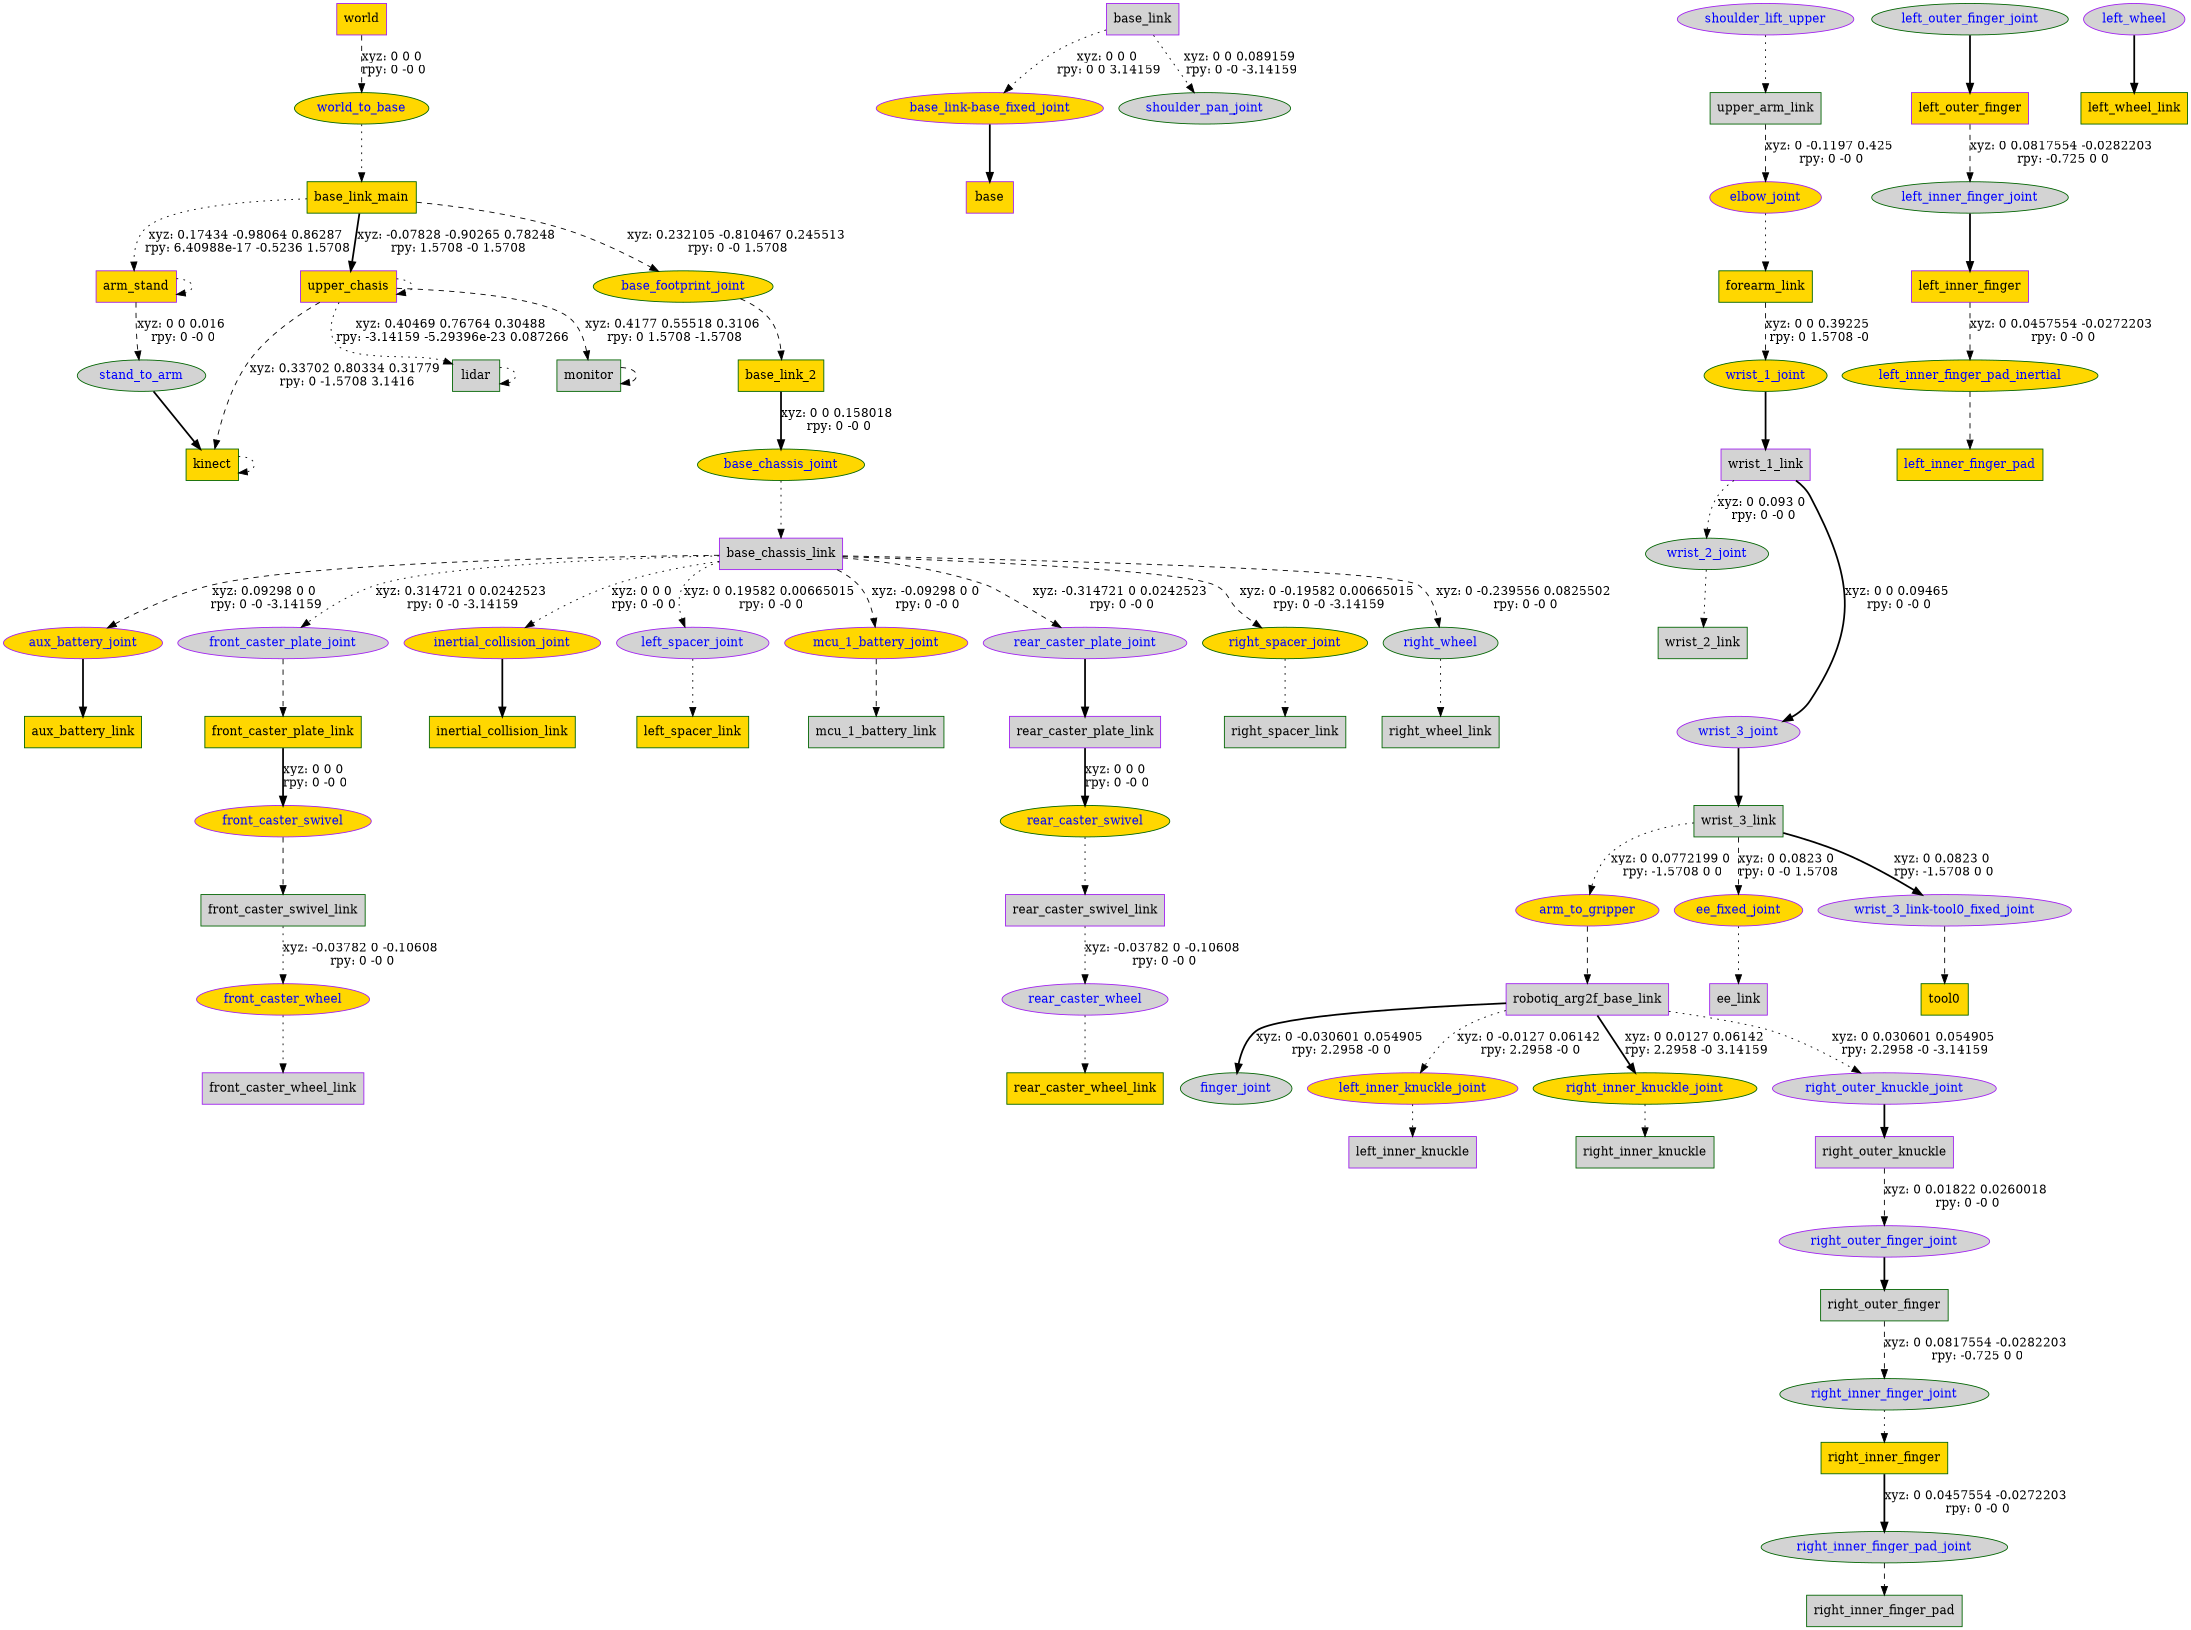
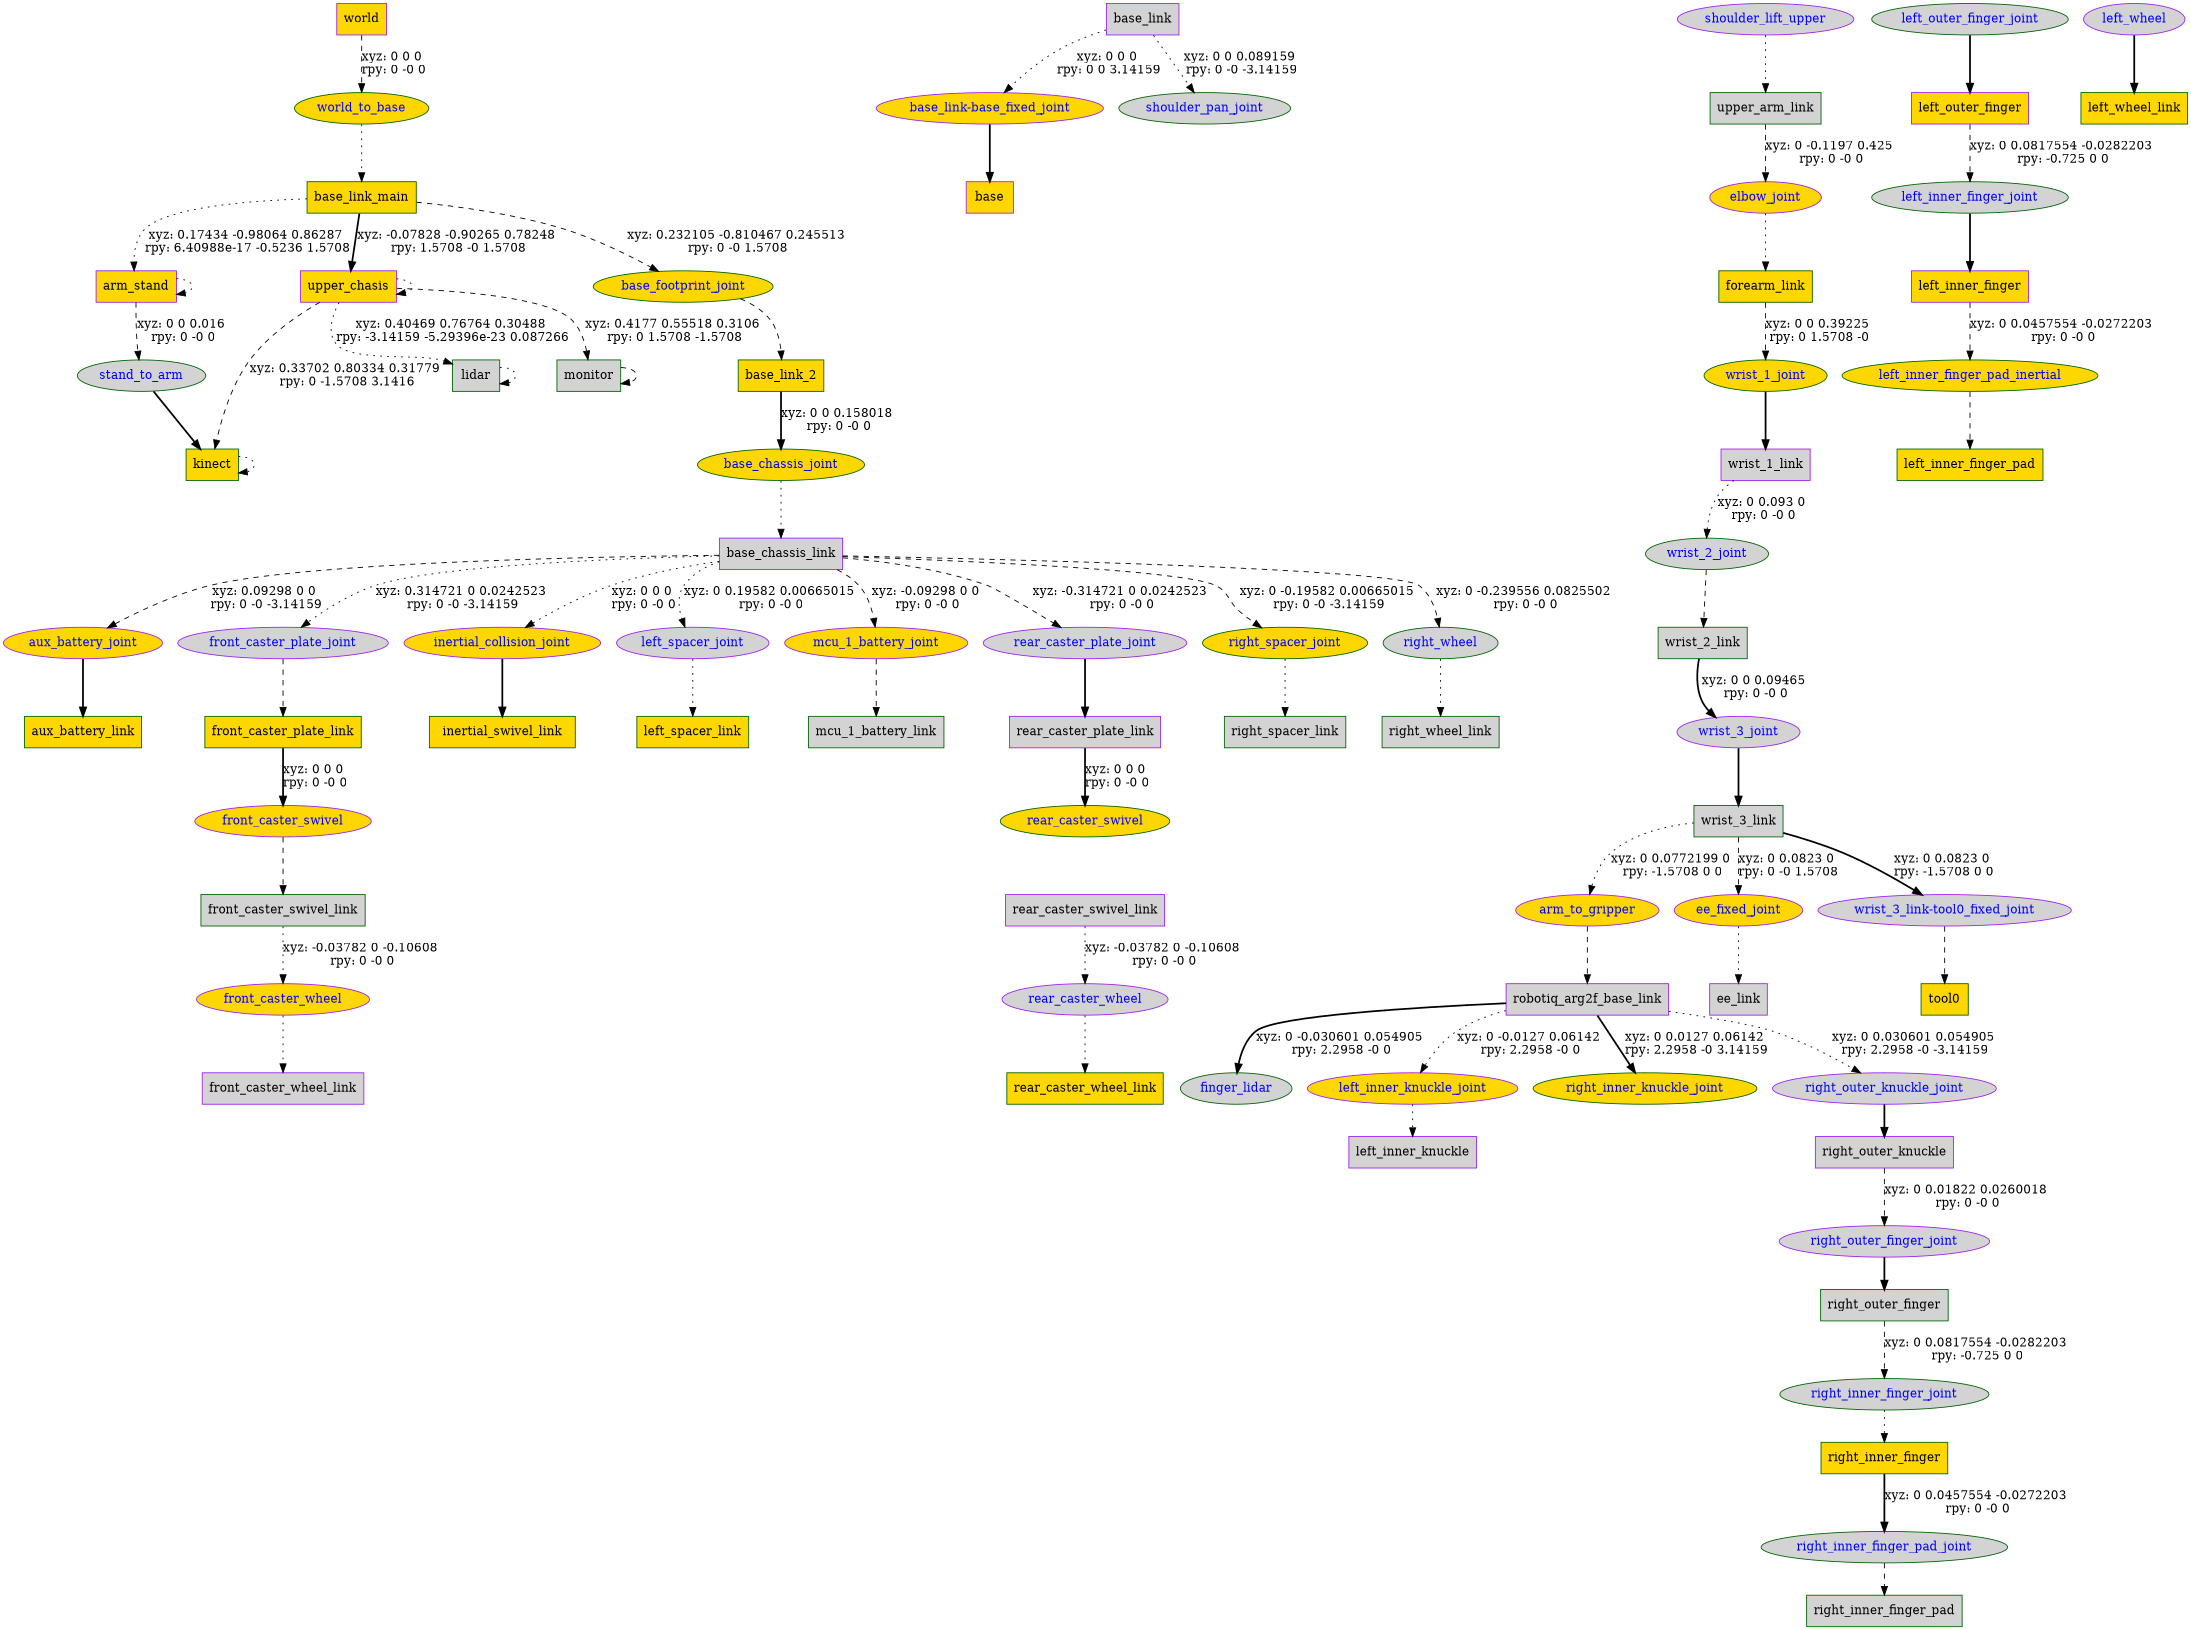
(1970, 465) -> (1970, 465)
(1705, 594) -> (1705, 594)
(1845, 601) -> (1698, 686)
(502, 732) -> (502, 732)
(1085, 861) -> none
(1236, 1089) -> (1236, 1089)
(1645, 1152) -> none
